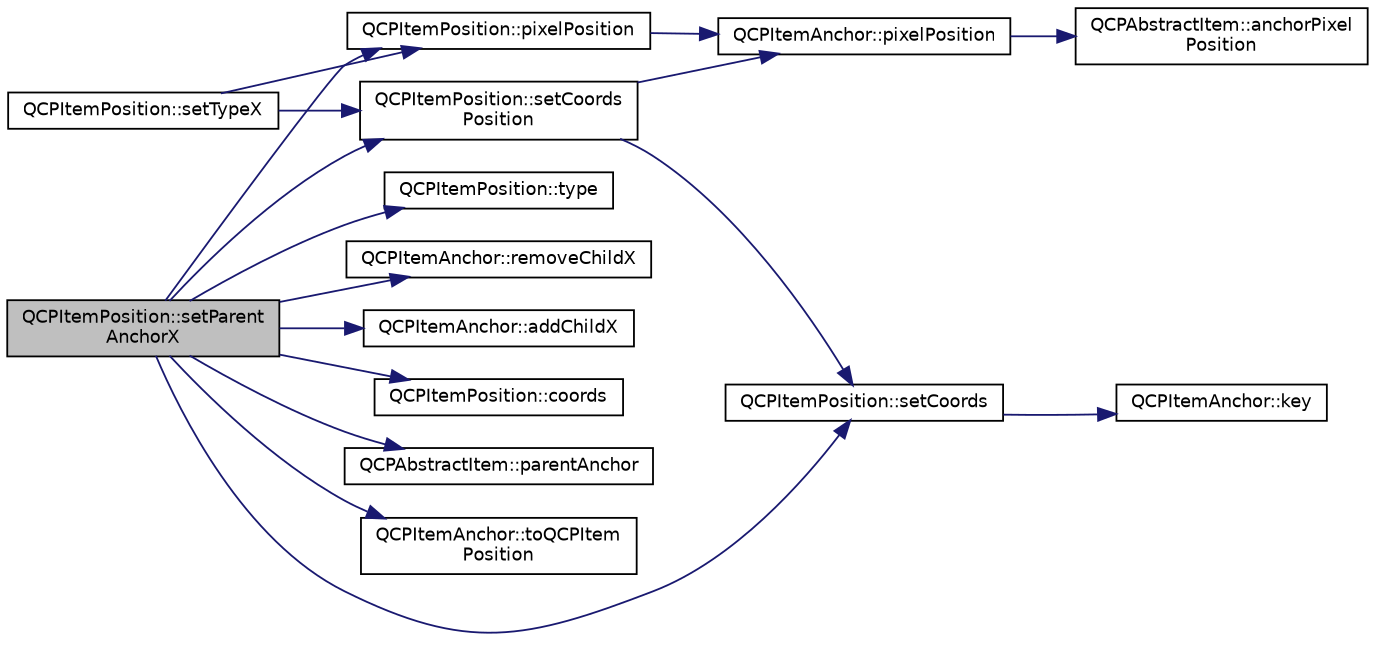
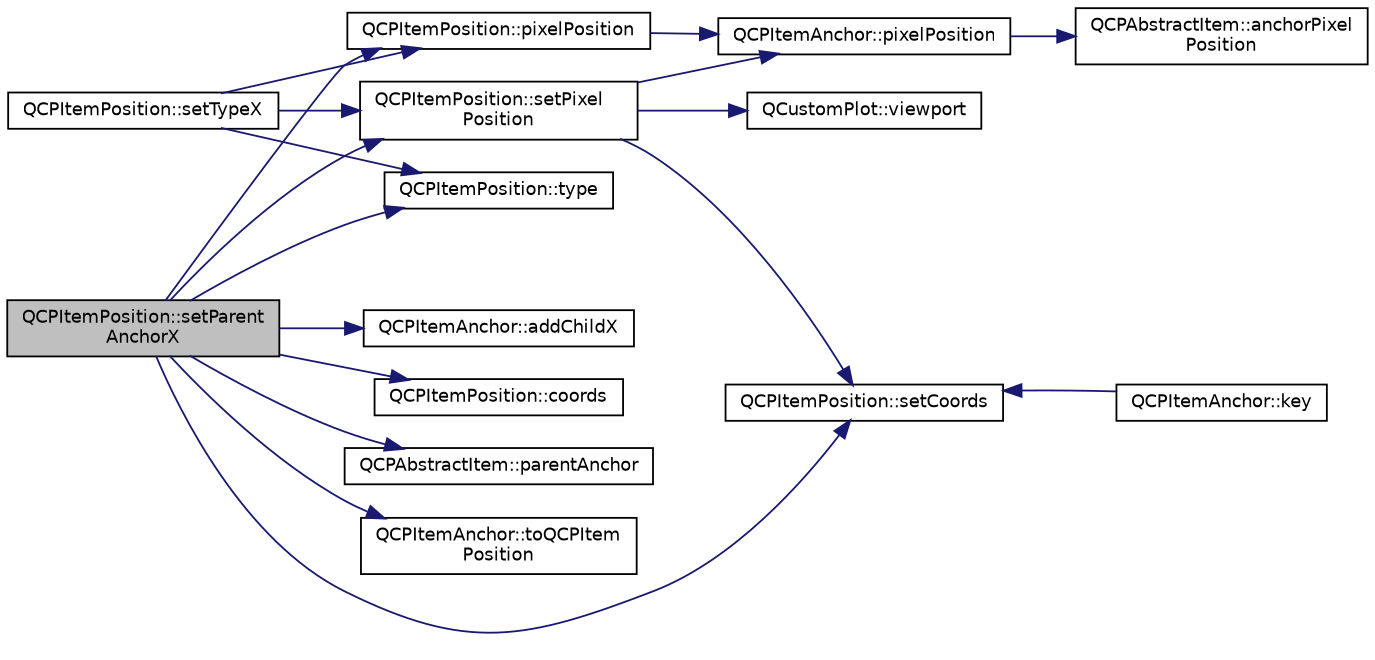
(499, 111) -> (499, 111)
none -> (864, 111)
none -> (312, 148)
(499, 259) -> none
(1050, 415) -> (1069, 391)
